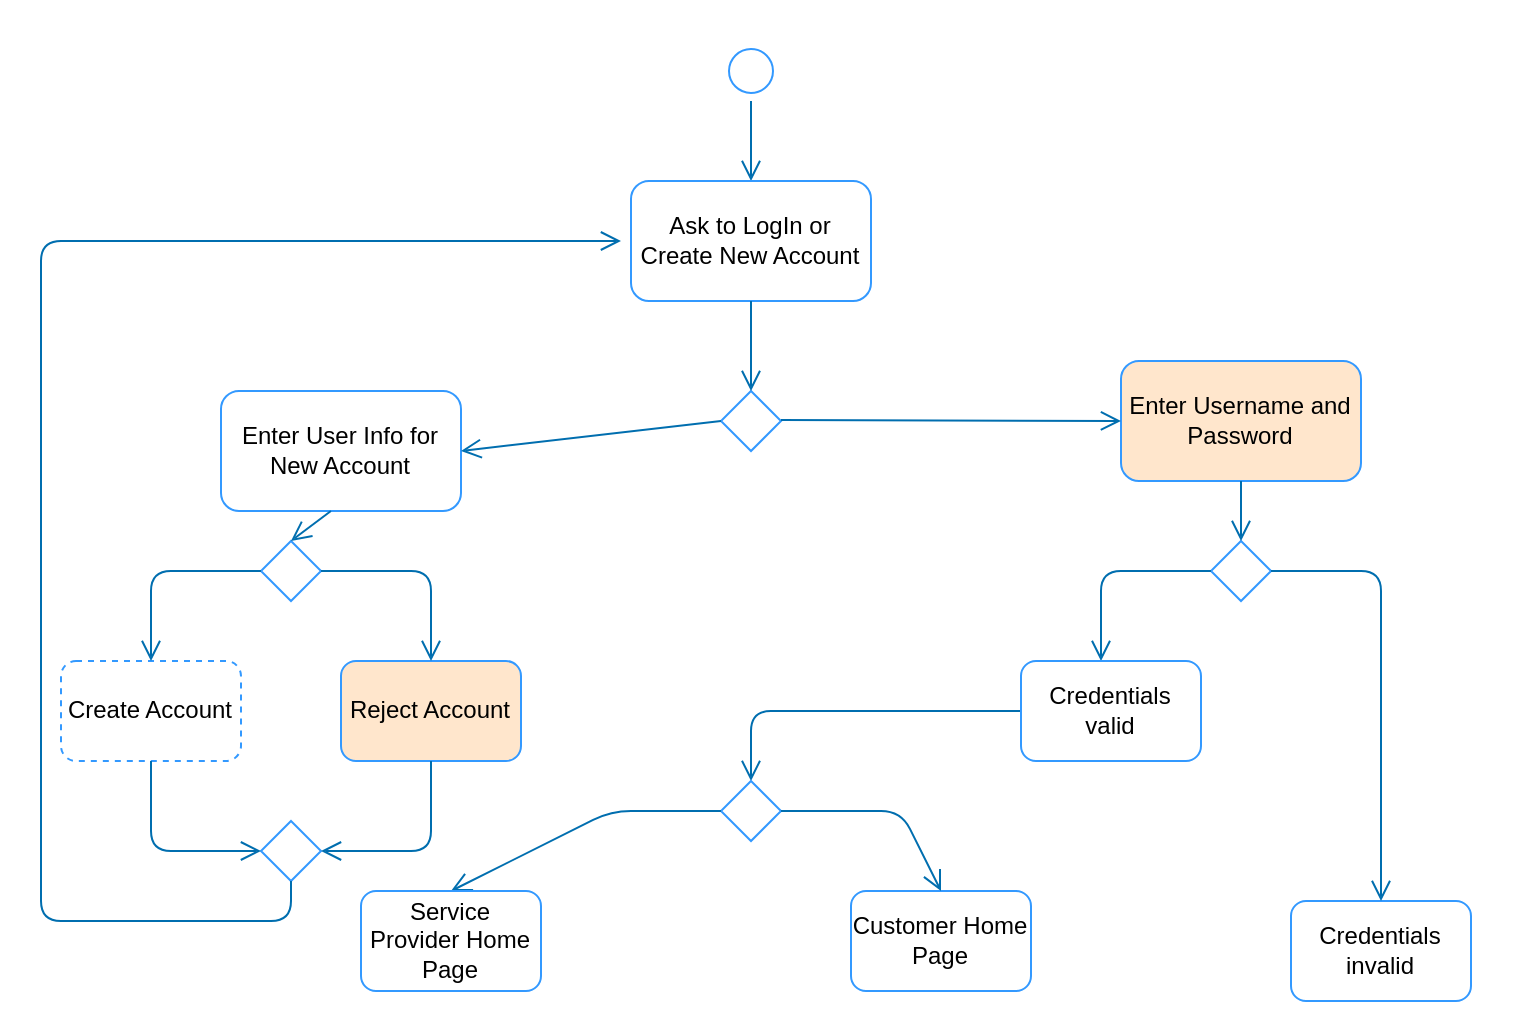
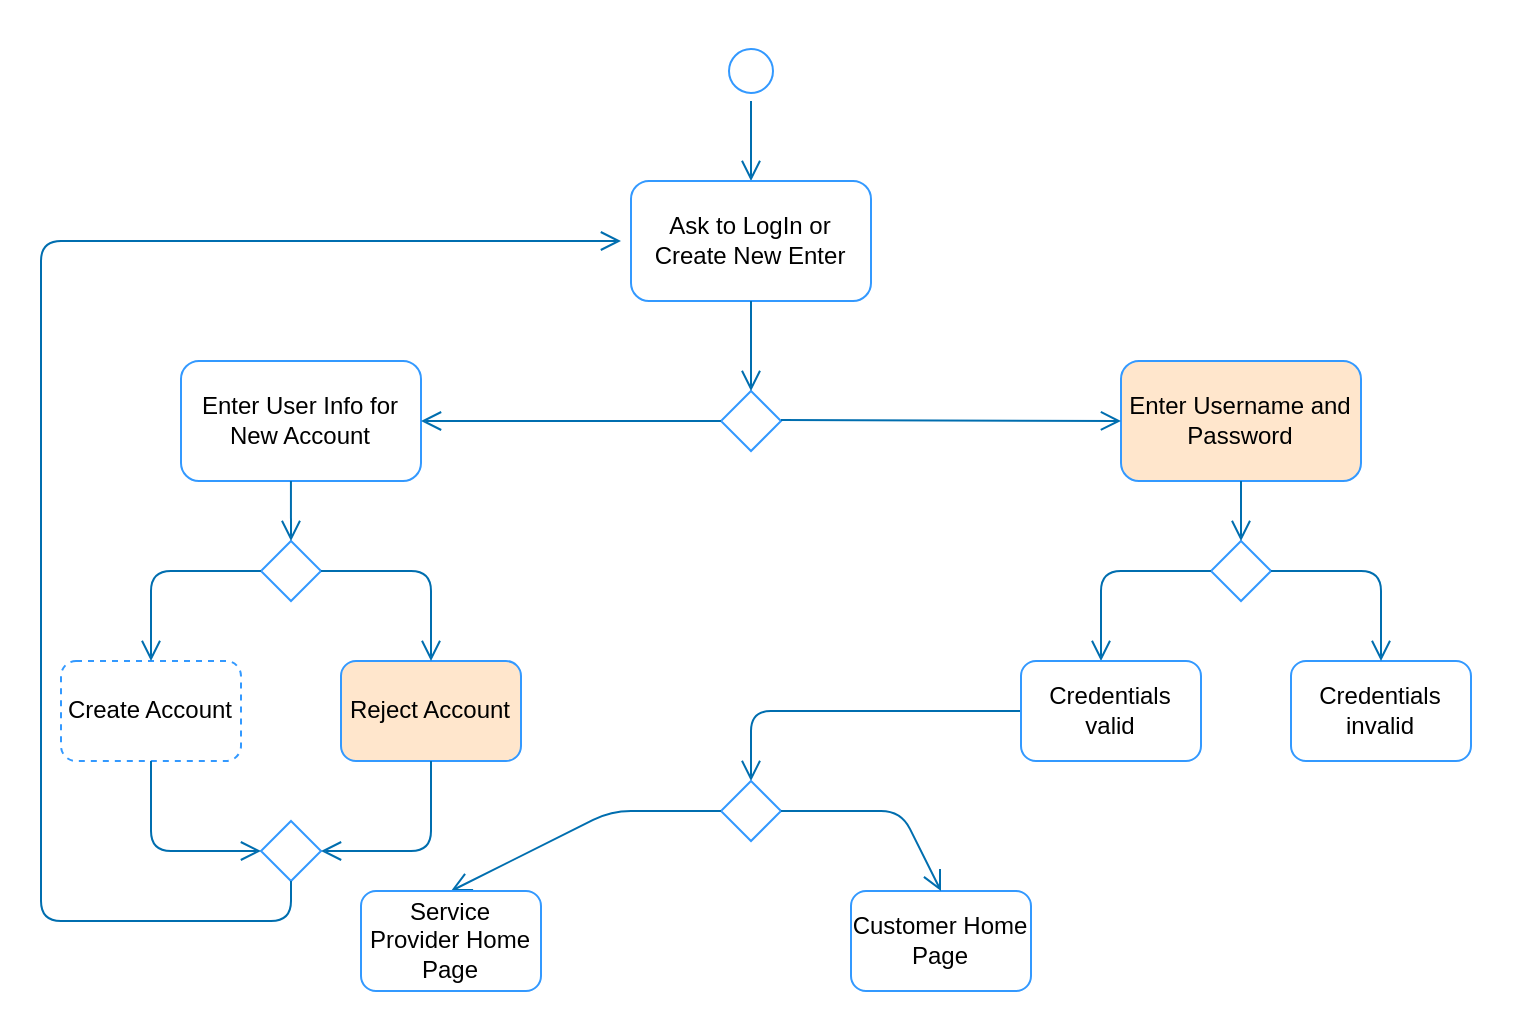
(751, 241) -> (751, 241)
(341, 451) -> (301, 421)
(1381, 951) -> (1381, 711)
